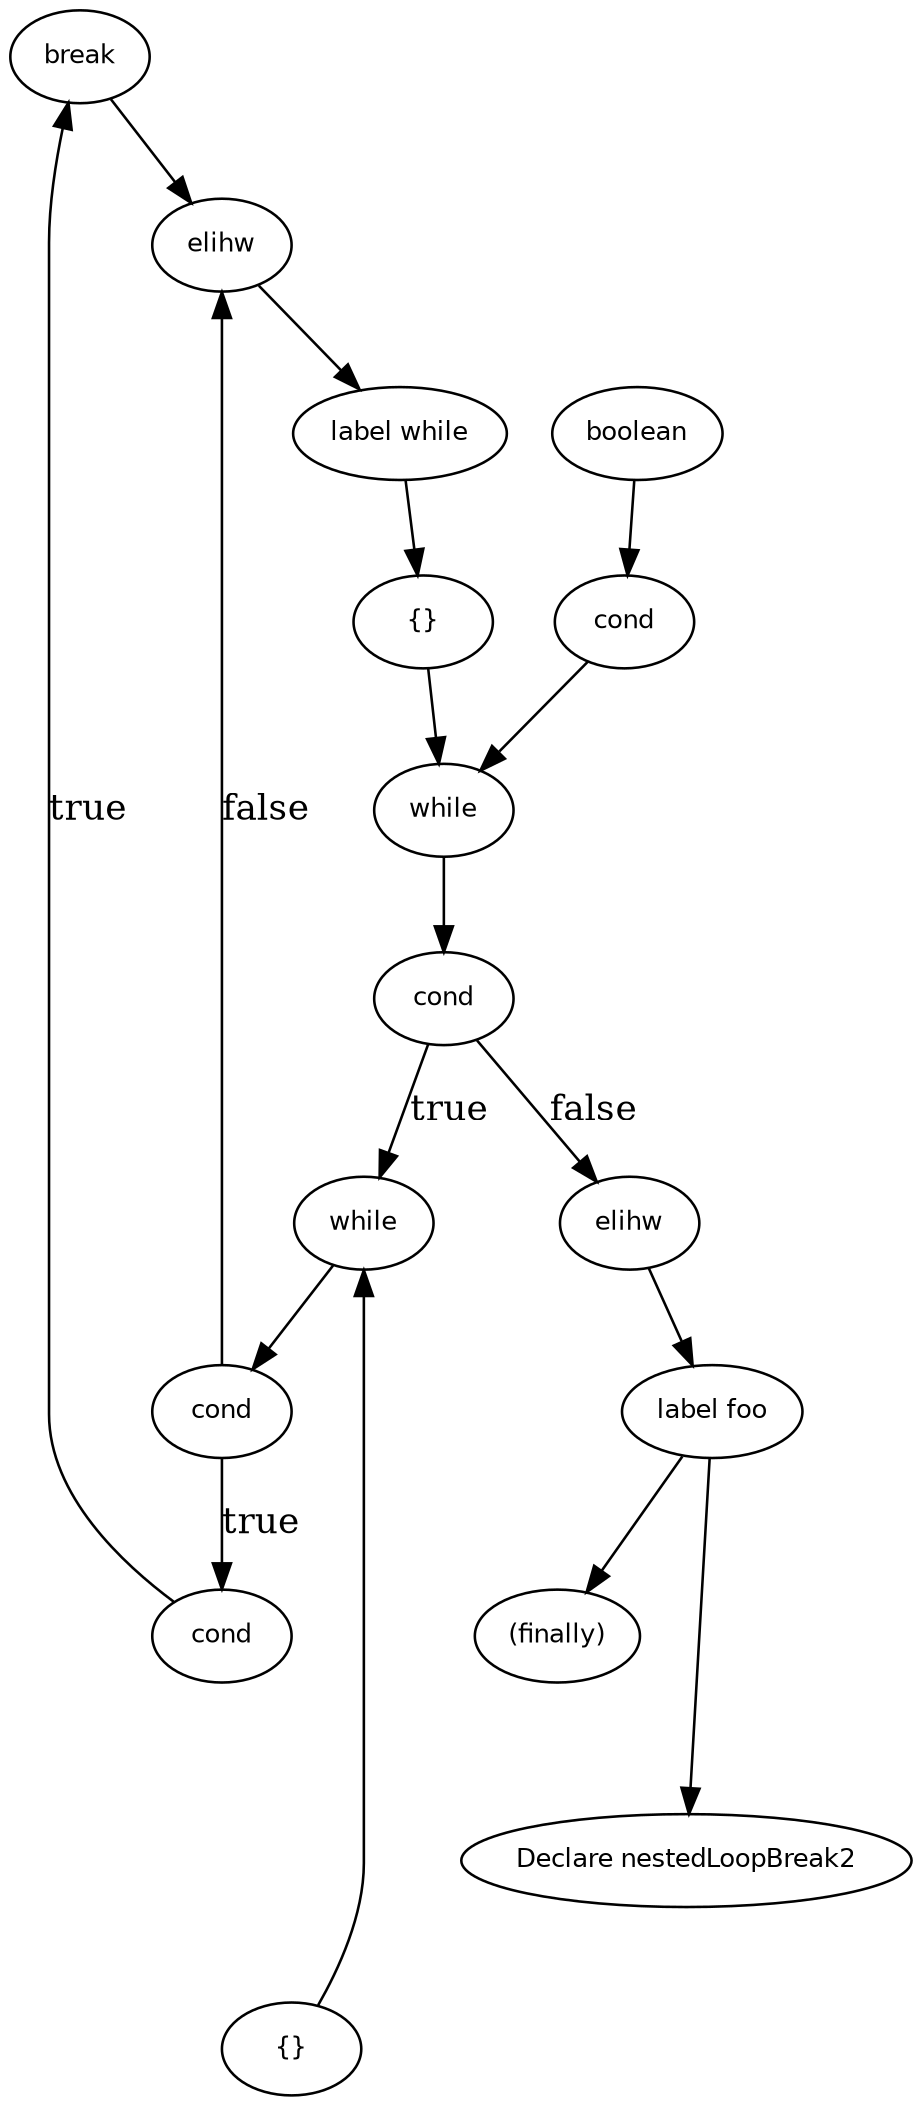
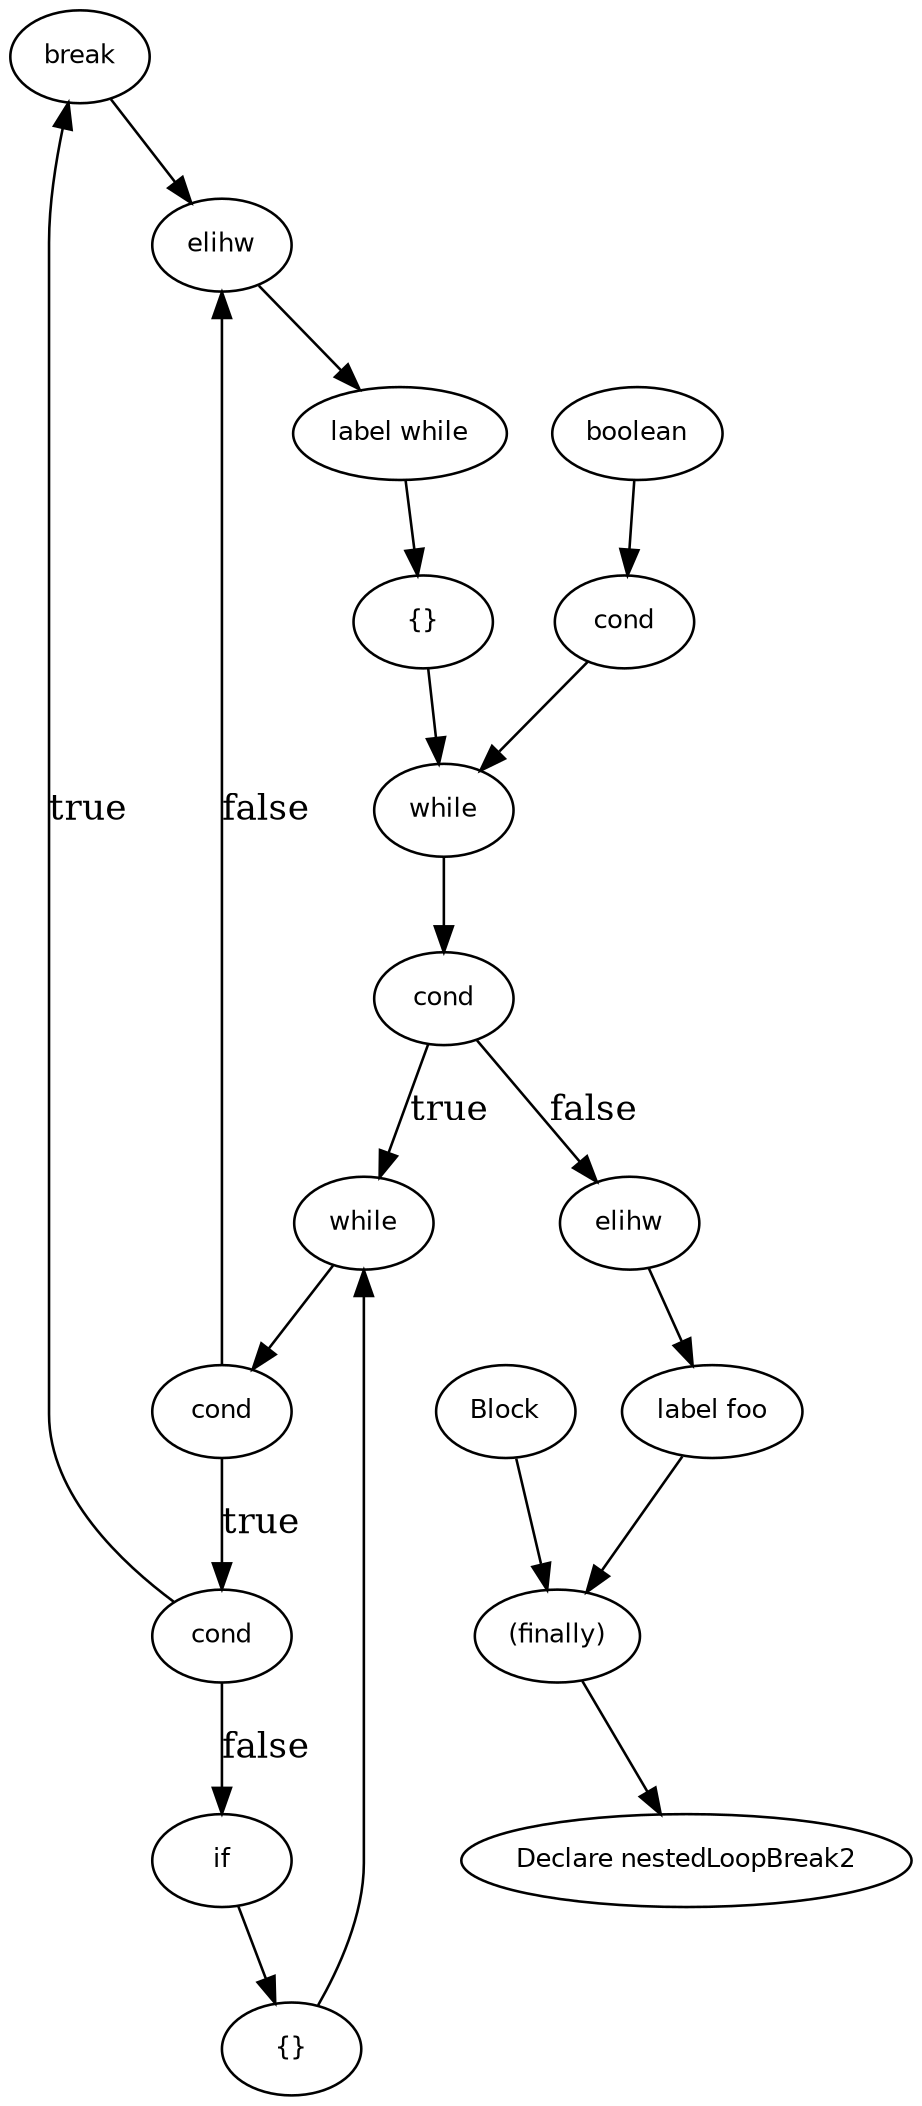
none -> (506, 1412)
(700, 1623) -> (615, 1736)
none -> (222, 1861)
